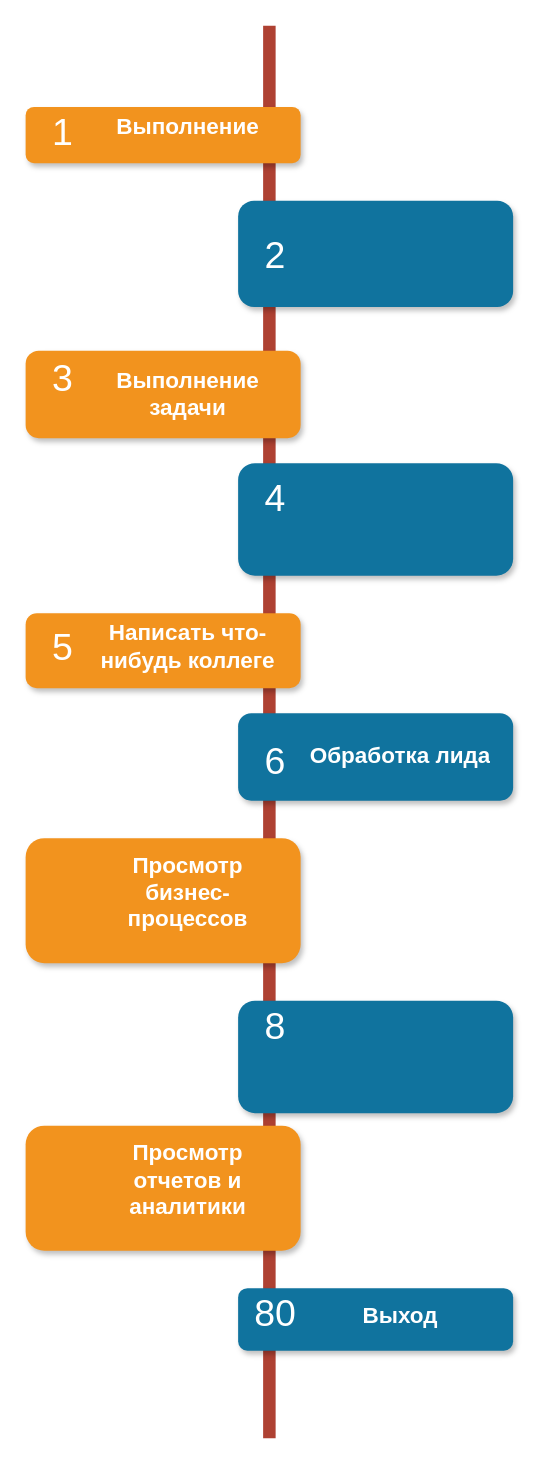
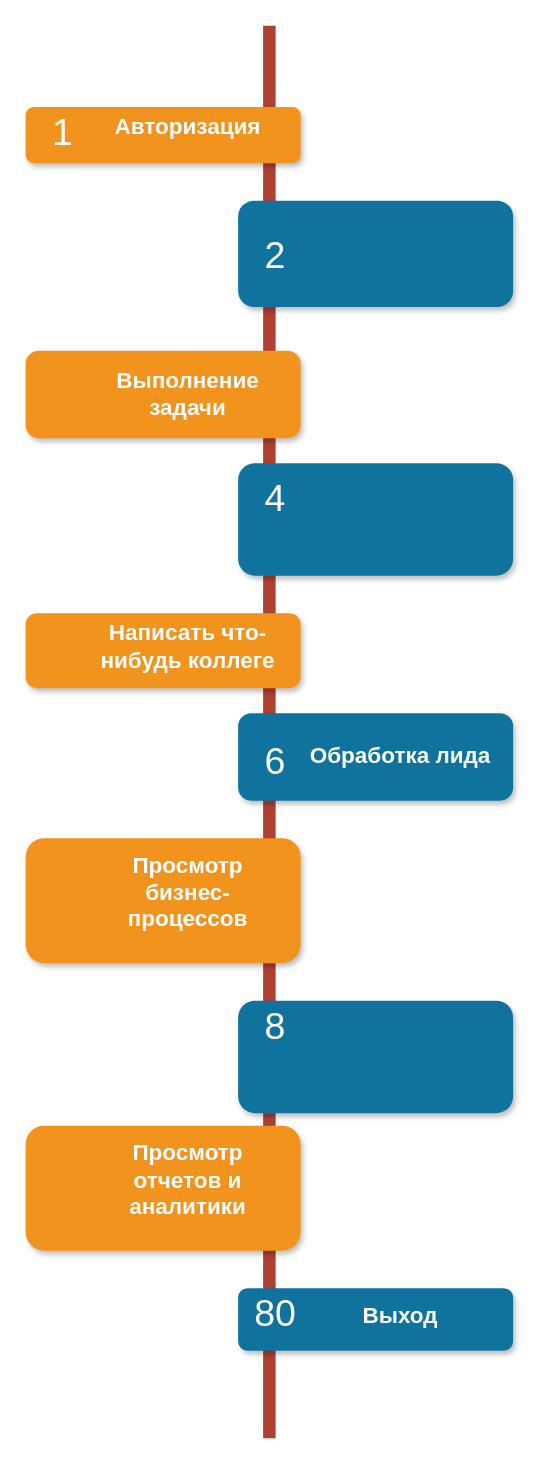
(188, 106) -> (188, 106)
(63, 378) -> none
(63, 647) -> none
